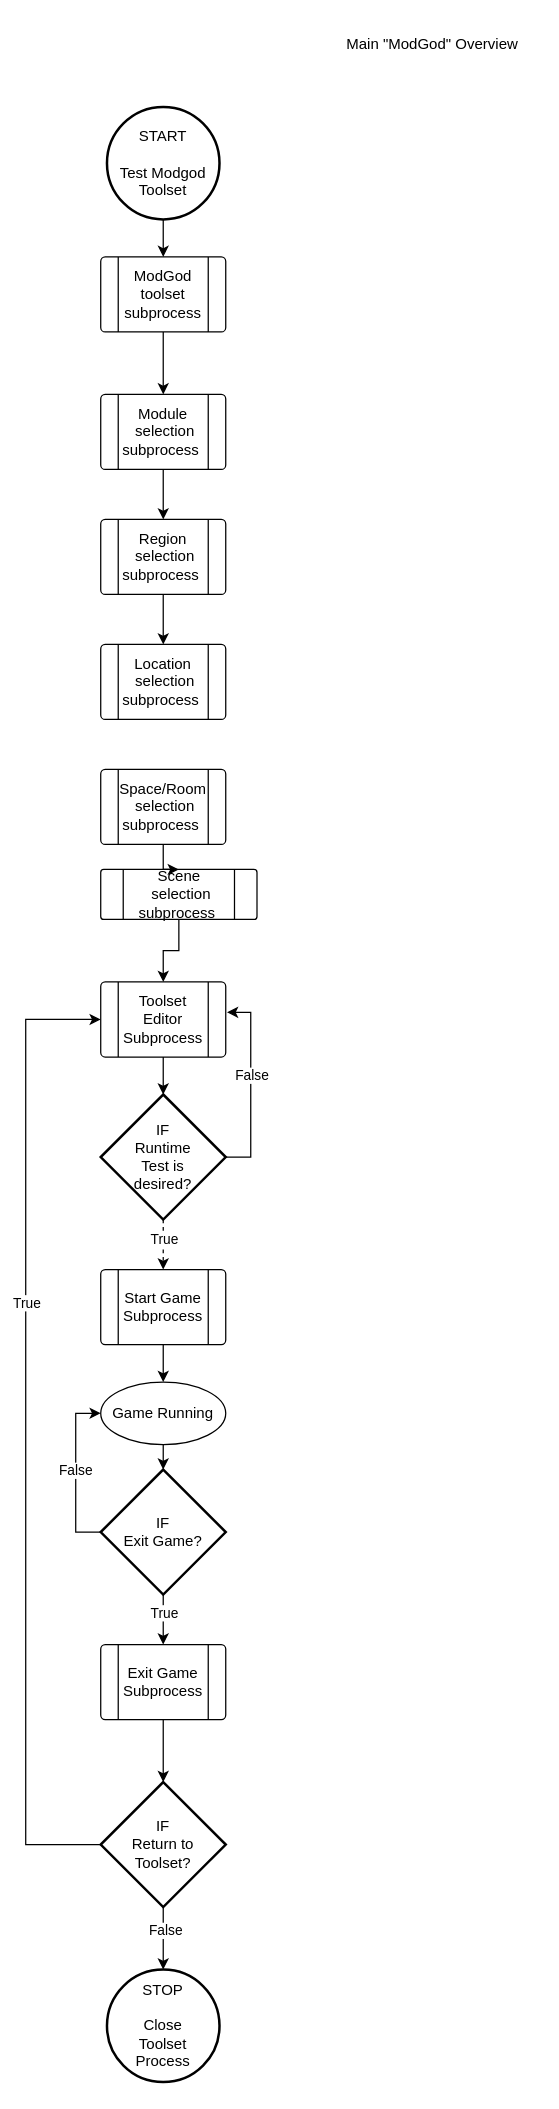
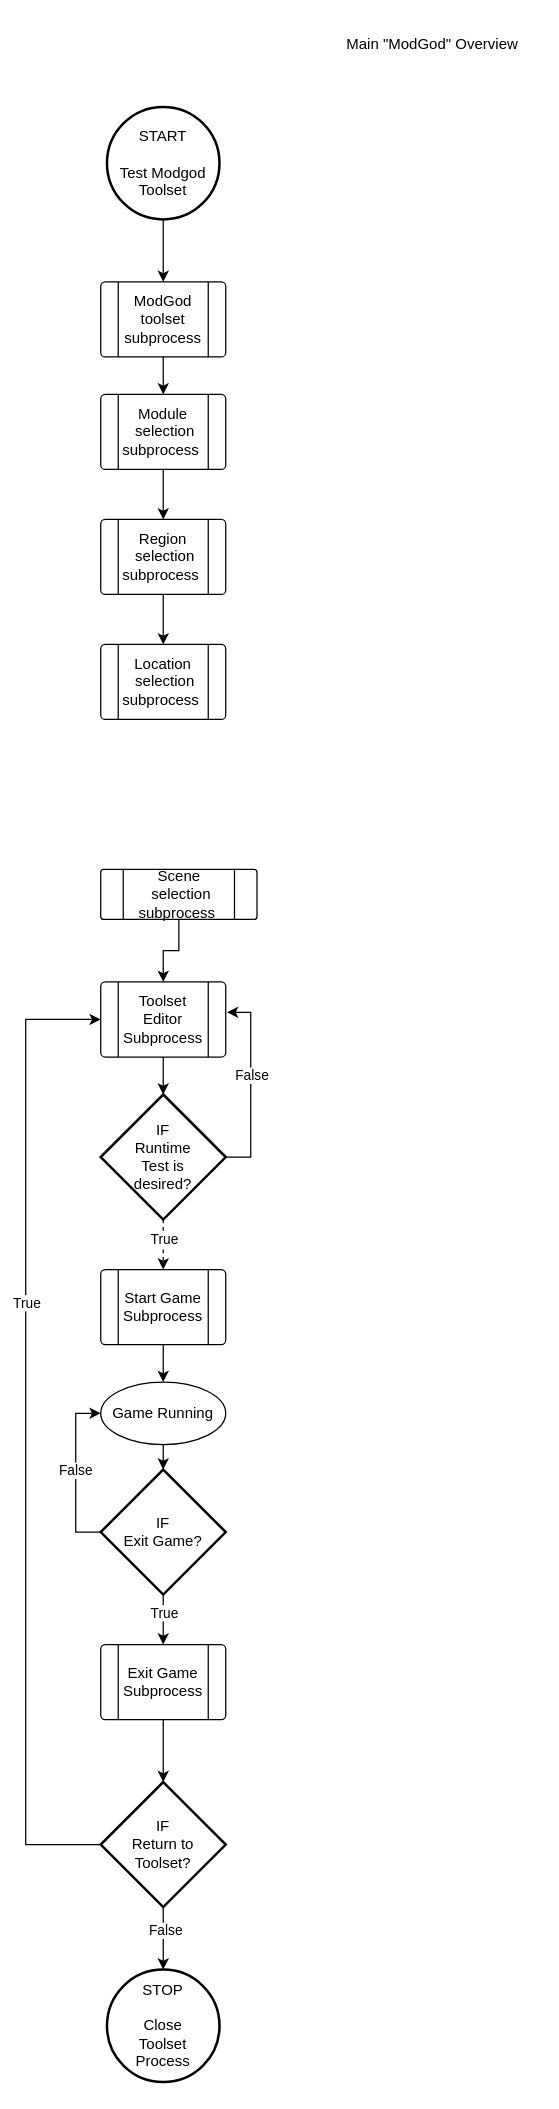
(163, 294) -> (163, 319)
(163, 807) -> none
(163, 860) -> none
